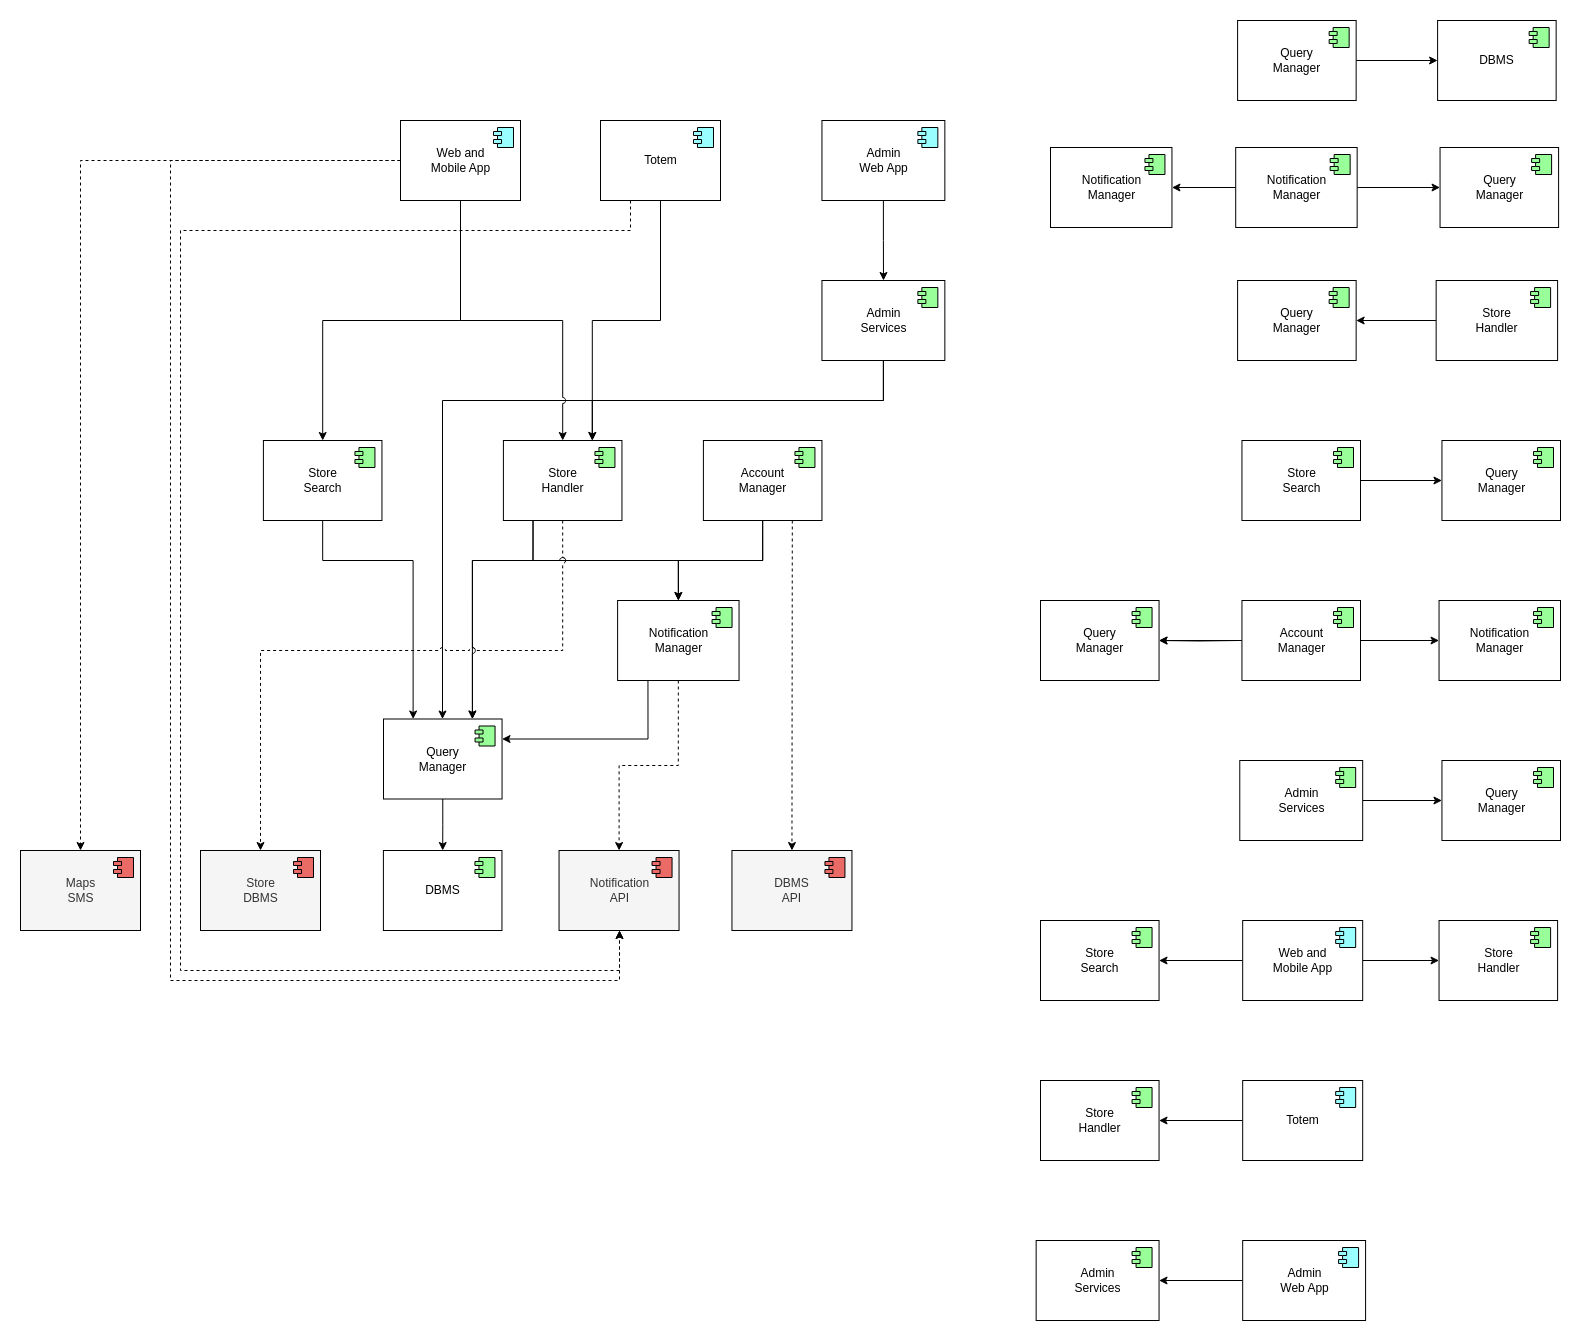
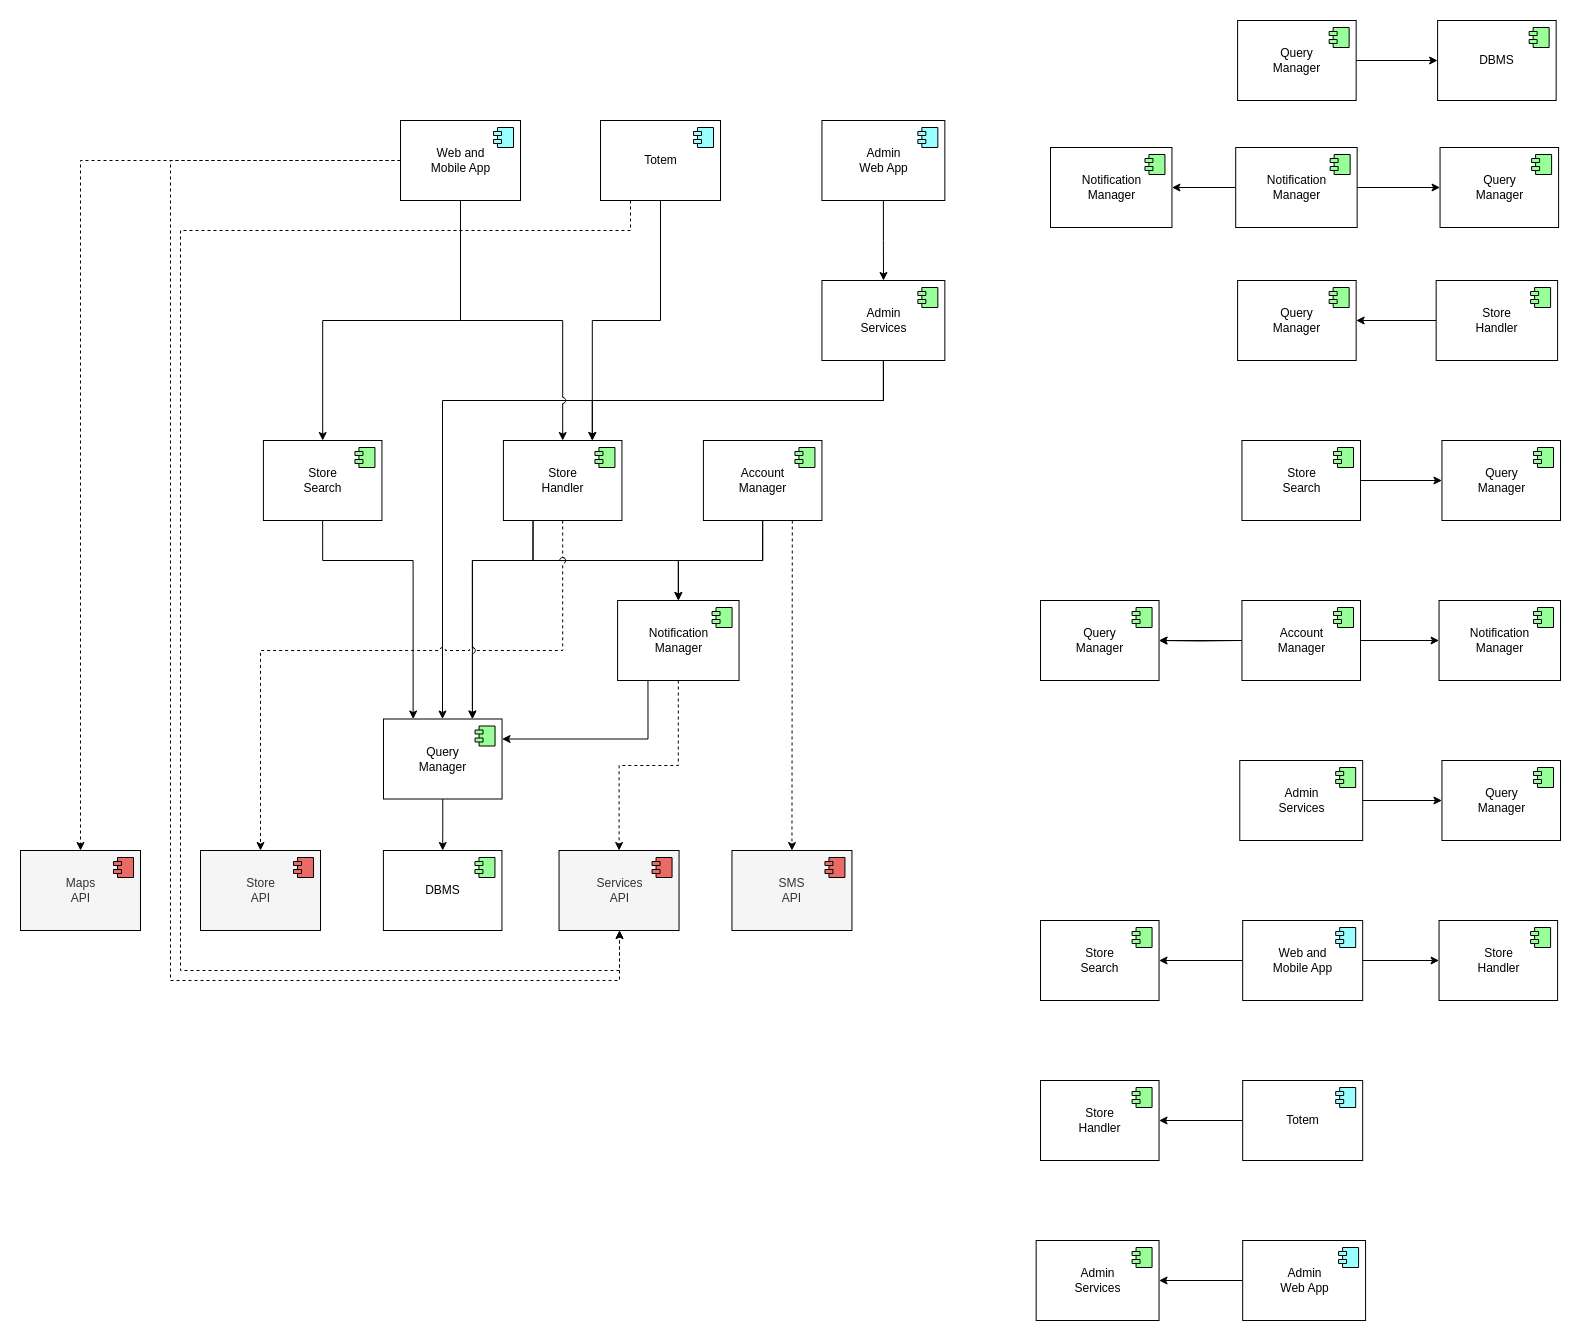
(81, 891) -> (81, 891)
(261, 891) -> (261, 891)
(620, 891) -> (620, 891)
(792, 891) -> (792, 891)
